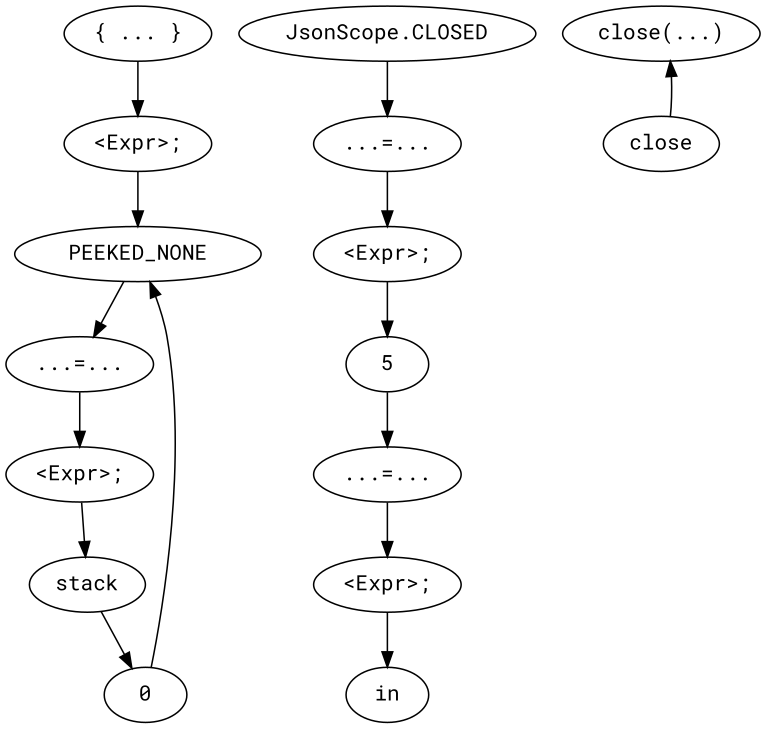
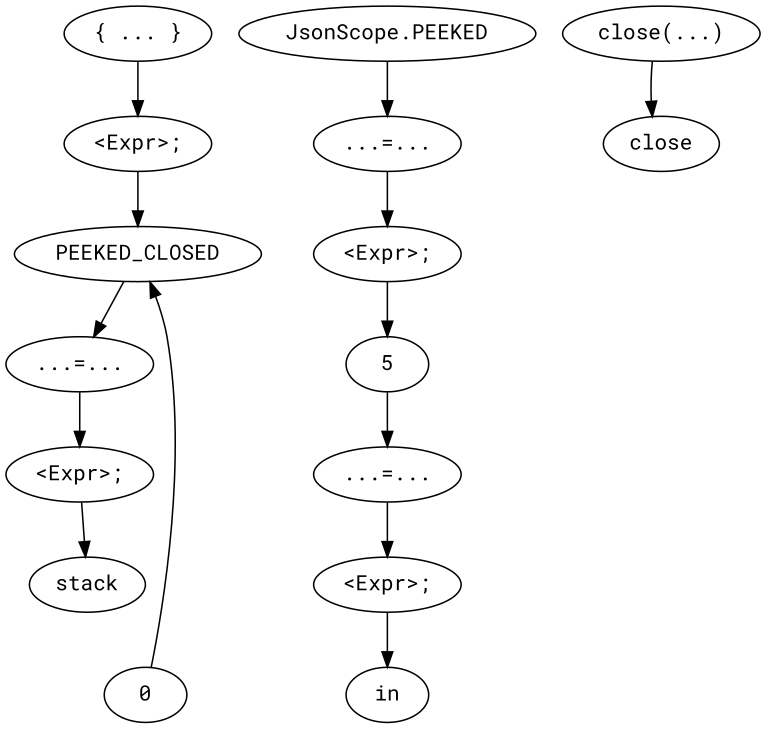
(387, 34) -> (387, 34)
(672, 97) -> (651, 81)
(138, 254) -> (138, 254)
(113, 633) -> none
